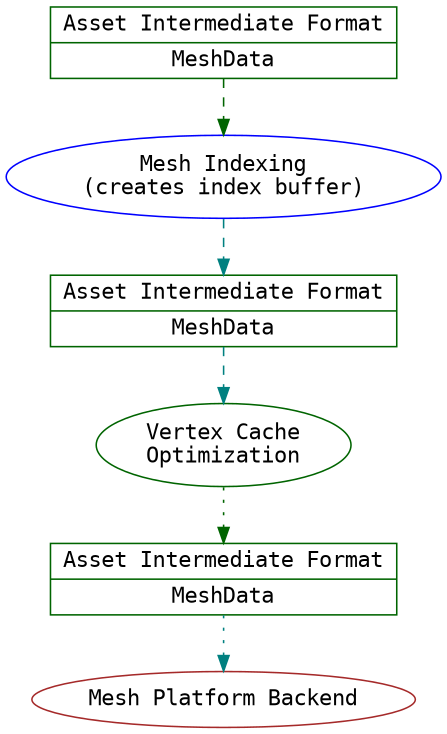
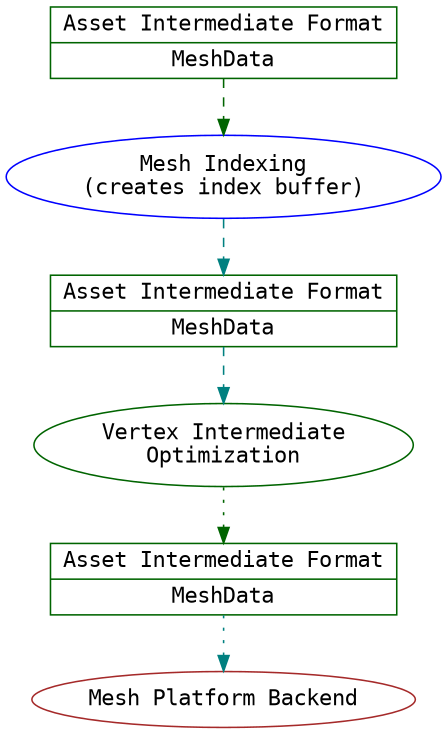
(224, 445) -> (224, 445)
